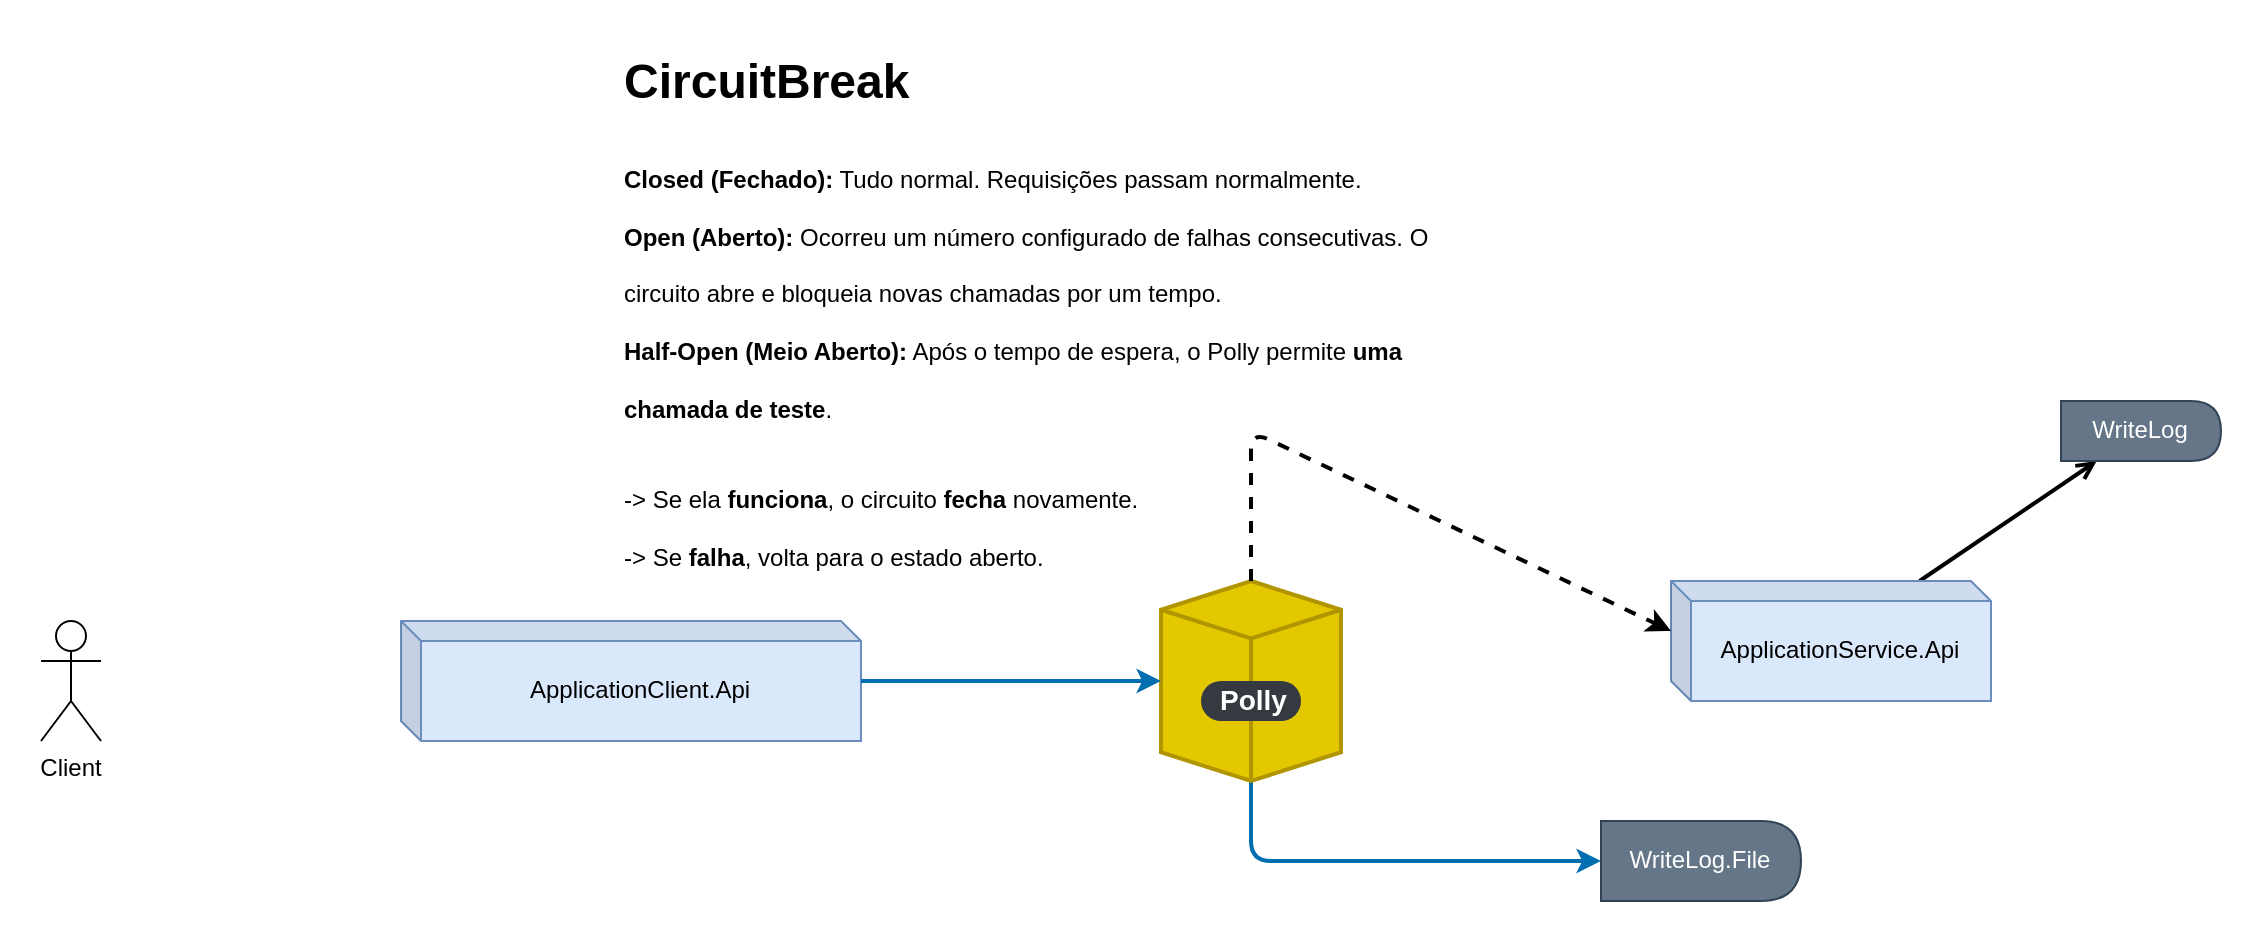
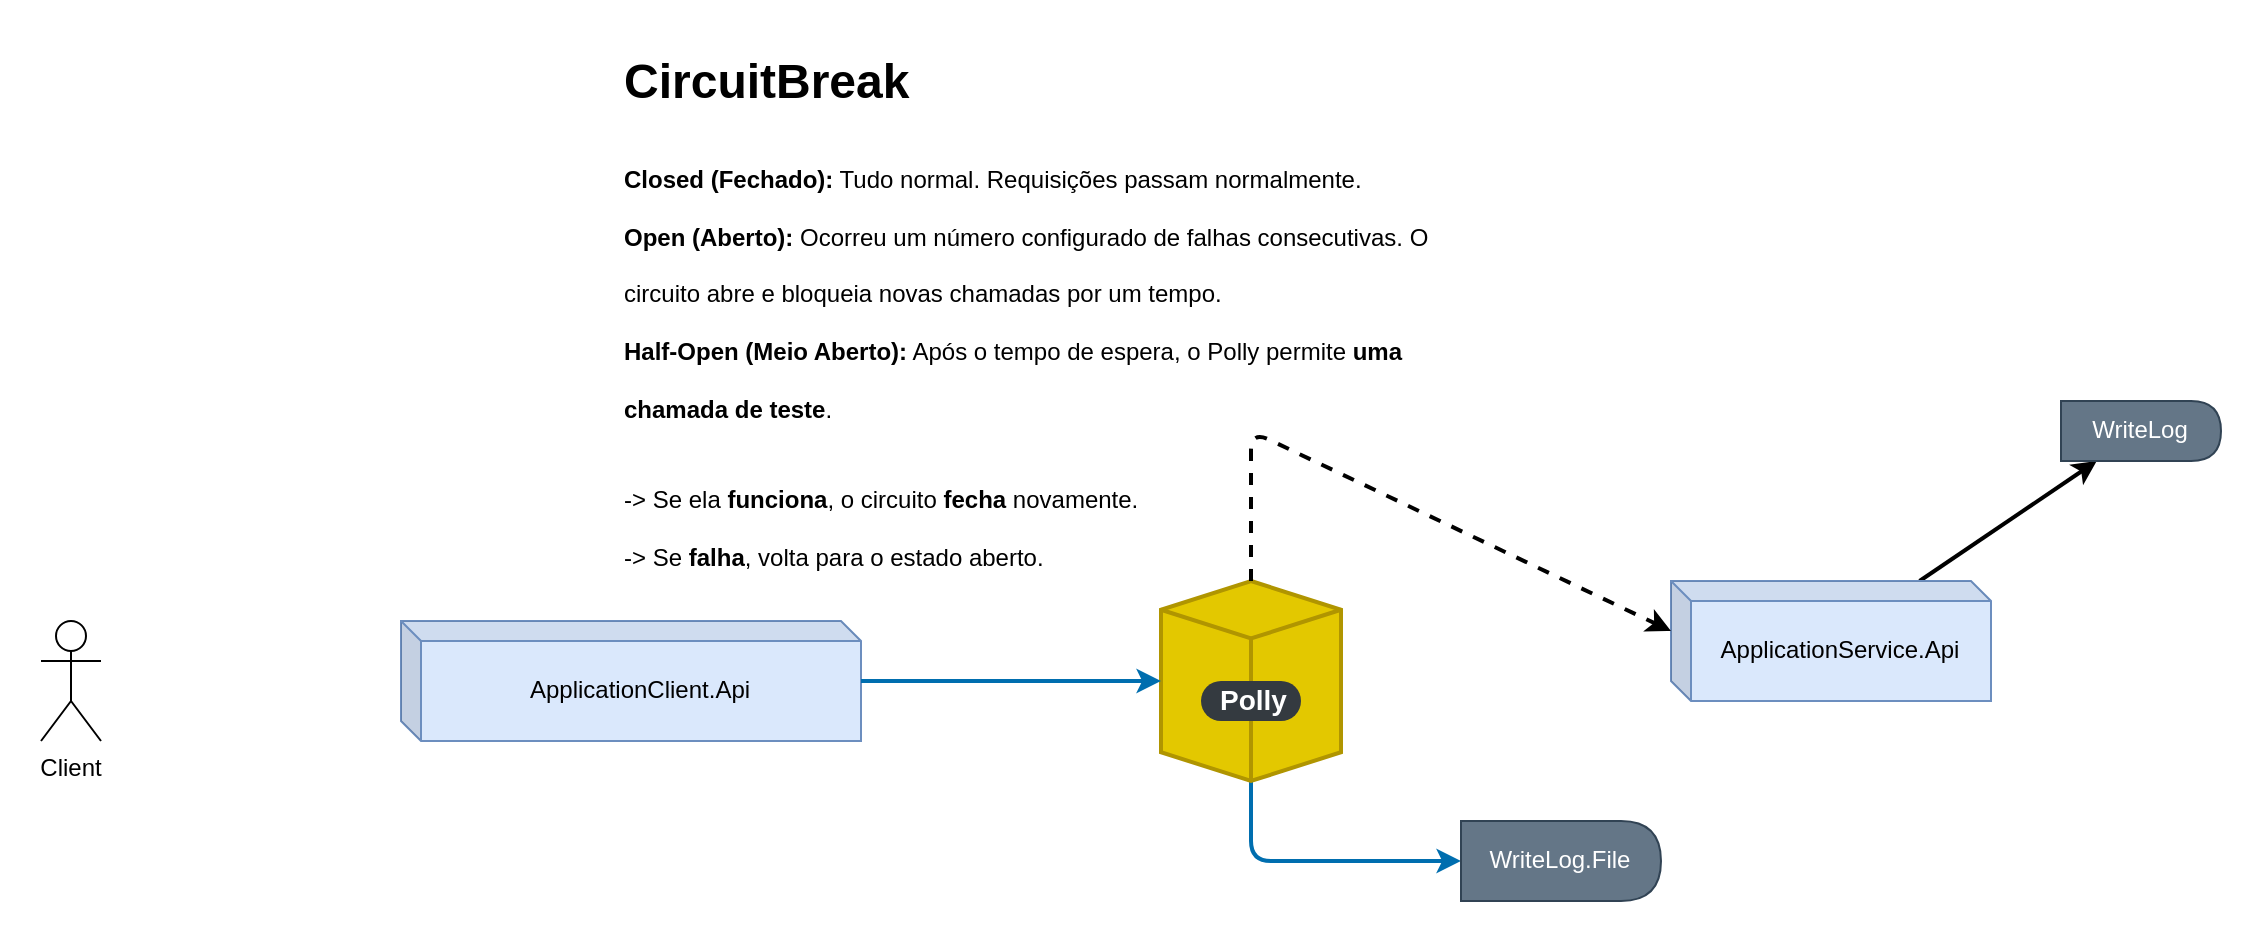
(2083, 471) -> (2081, 471)
(1701, 861) -> (1561, 861)
